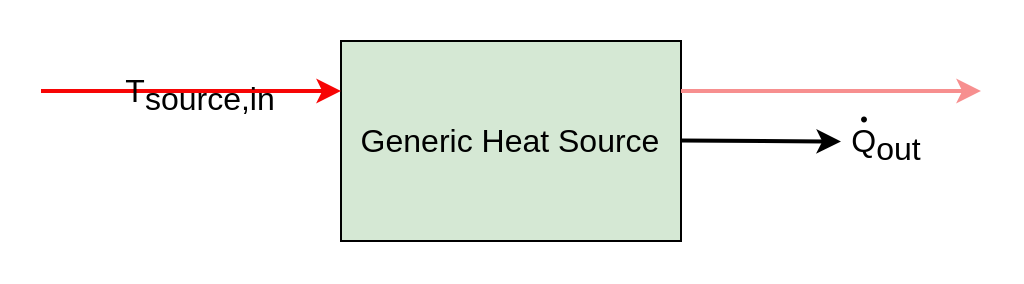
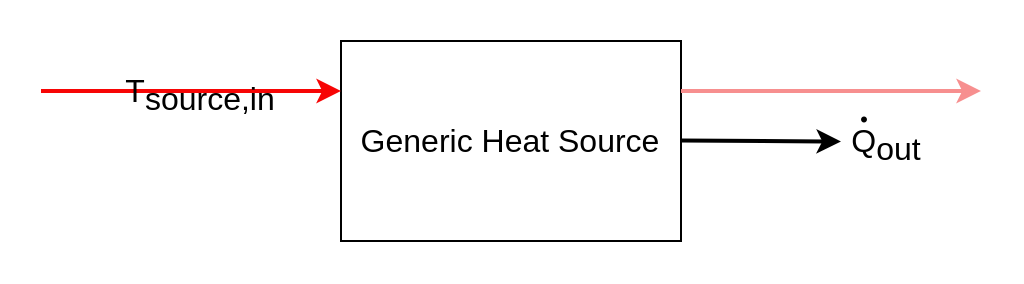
(511, 141) -> (511, 141)
